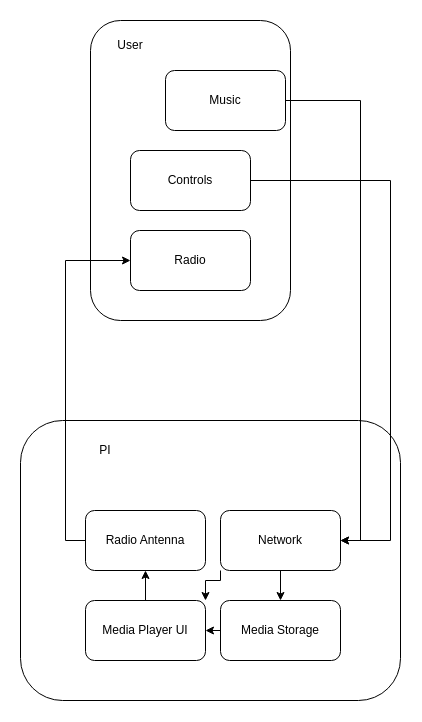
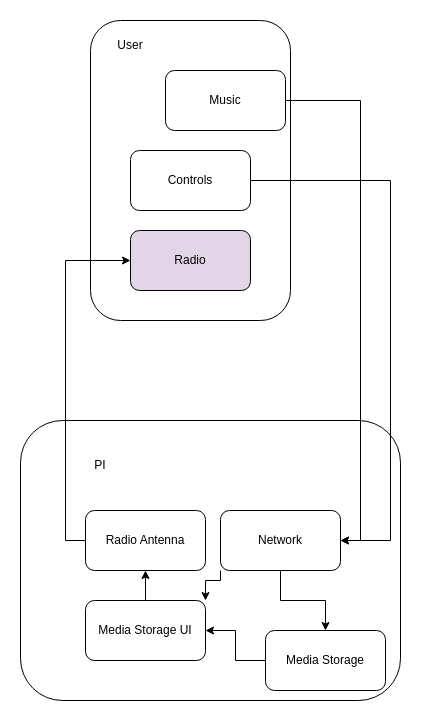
(191, 261) -> (191, 261)
(106, 451) -> (101, 466)
(146, 631) -> (146, 631)
(281, 631) -> (326, 661)
